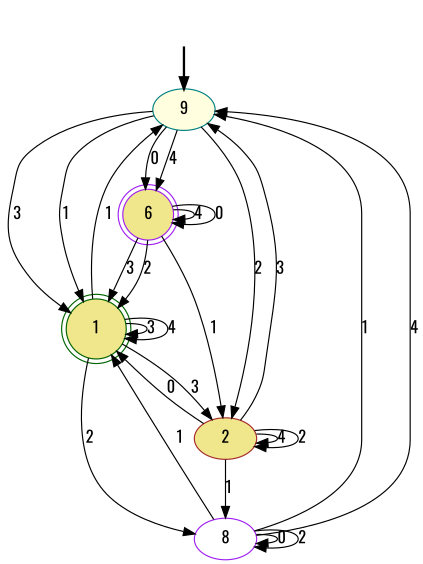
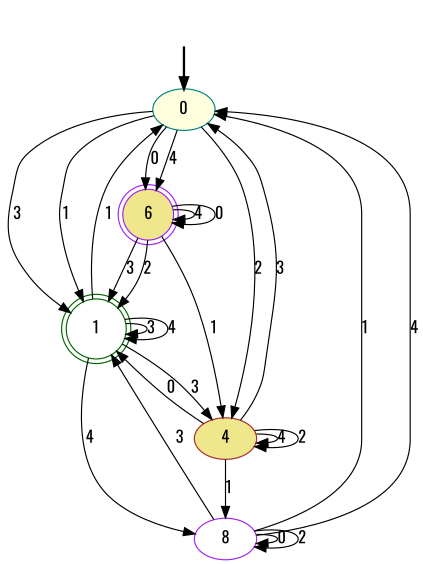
(184, 110) -> (184, 110)
(96, 329) -> (96, 329)
(90, 439) -> (90, 439)
(180, 439) -> (180, 439)
(226, 439) -> (226, 439)
